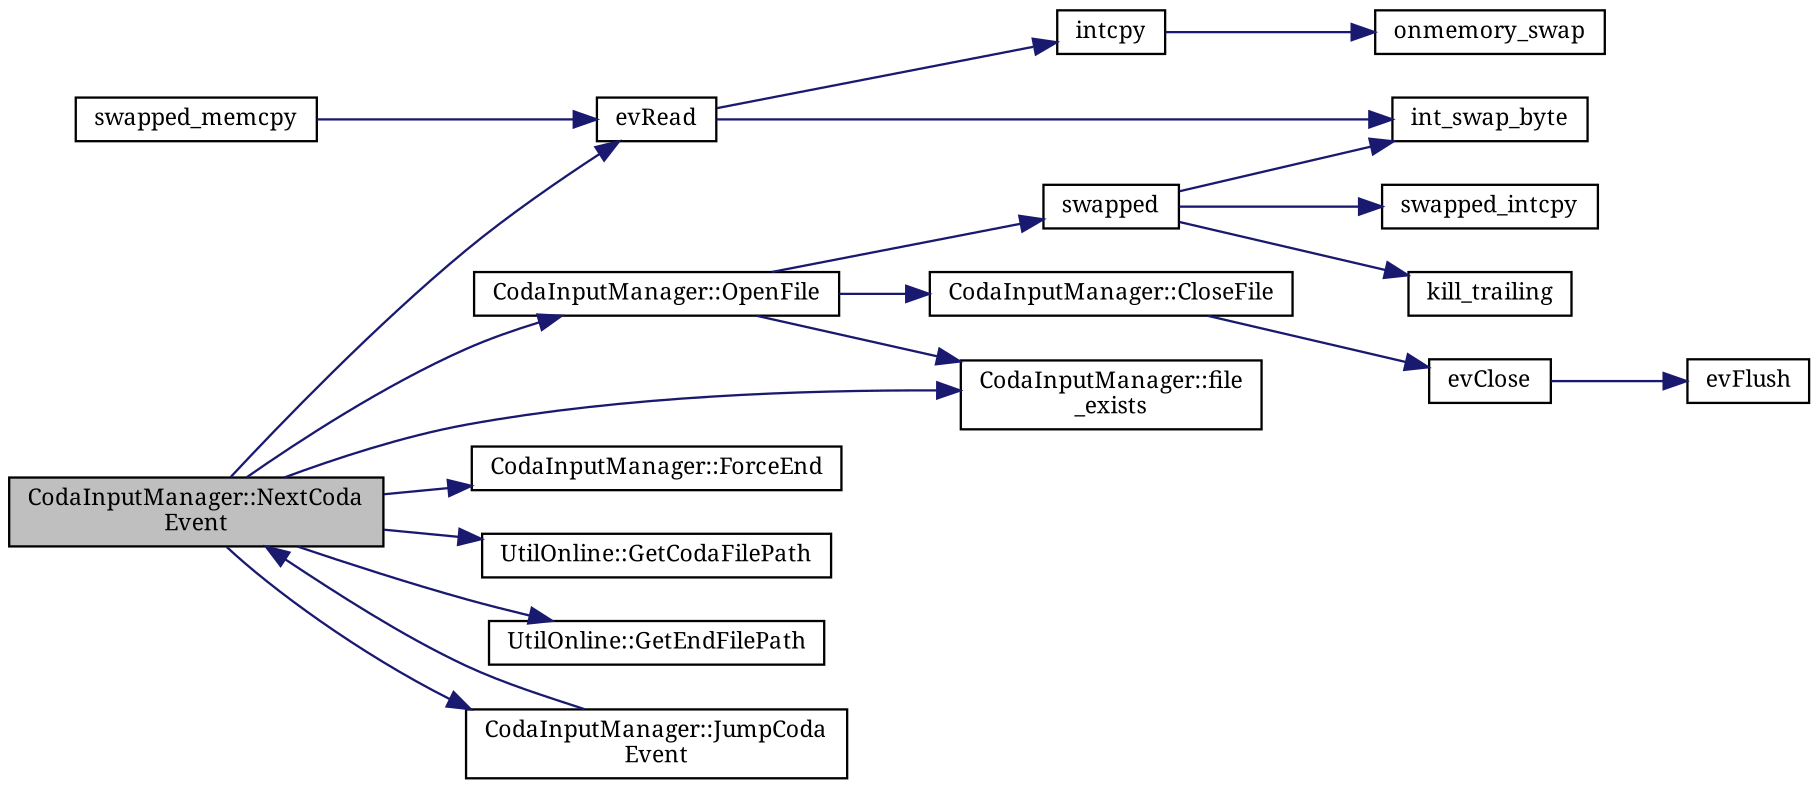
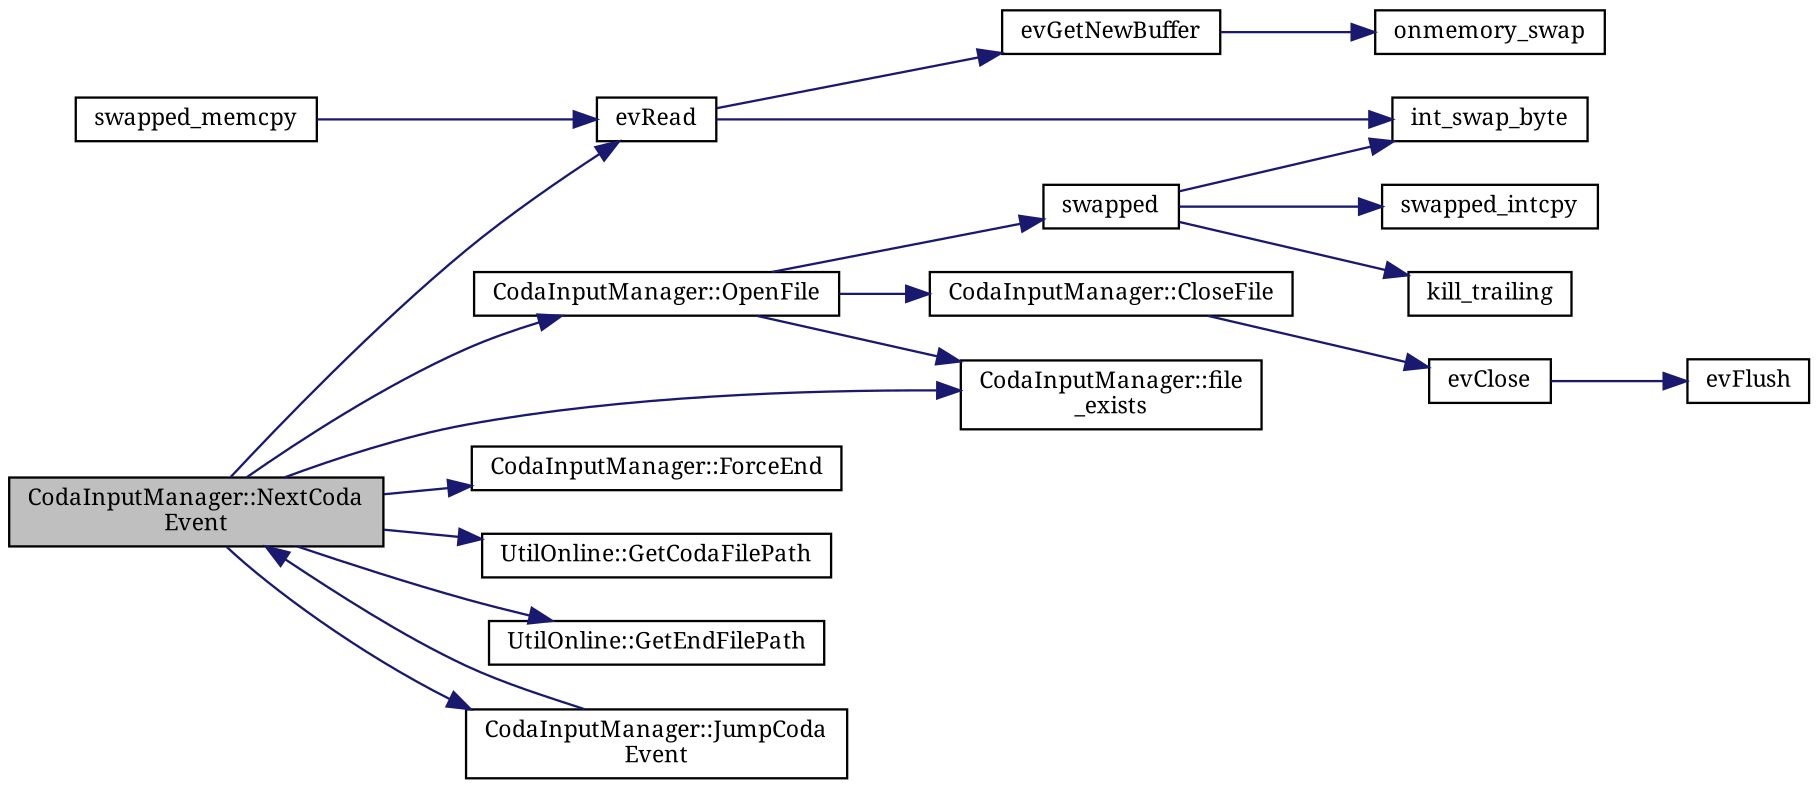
(1111, 32) -> (1111, 32)
